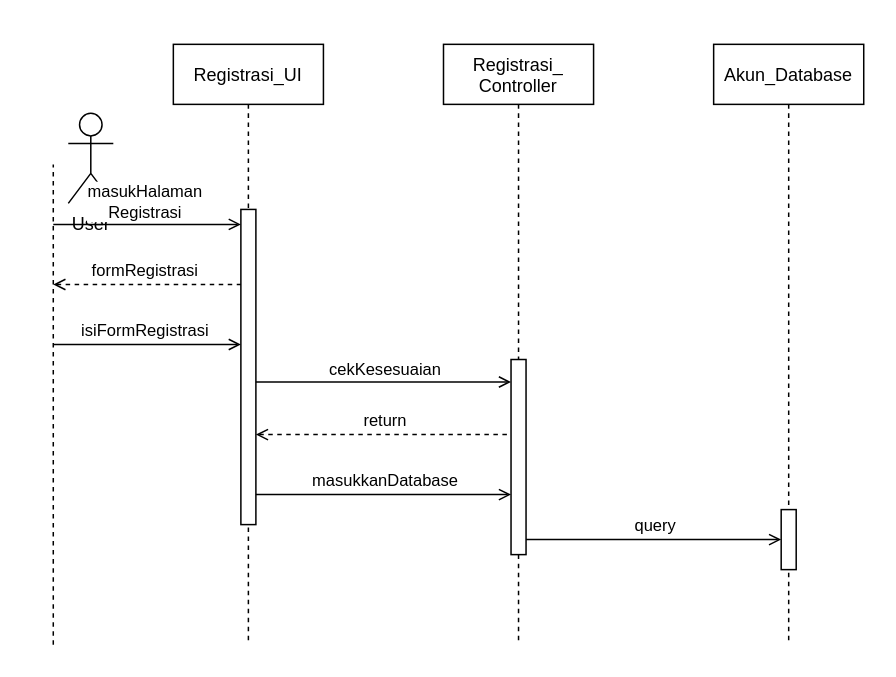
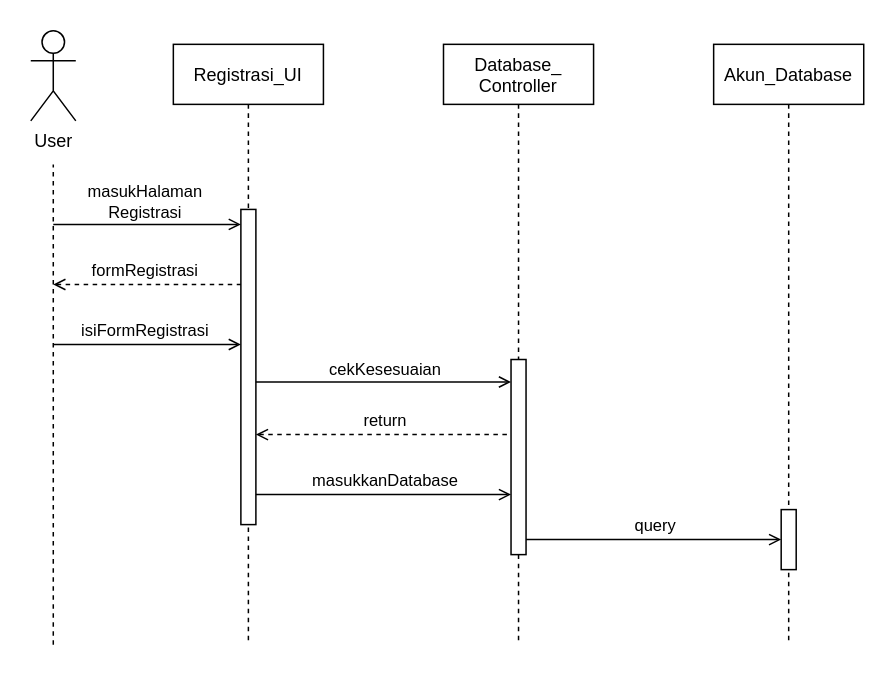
(518, 65) -> (518, 65)
(91, 158) -> (53, 76)
